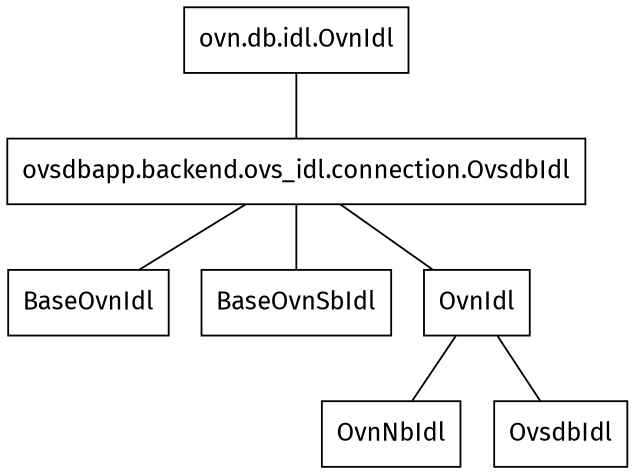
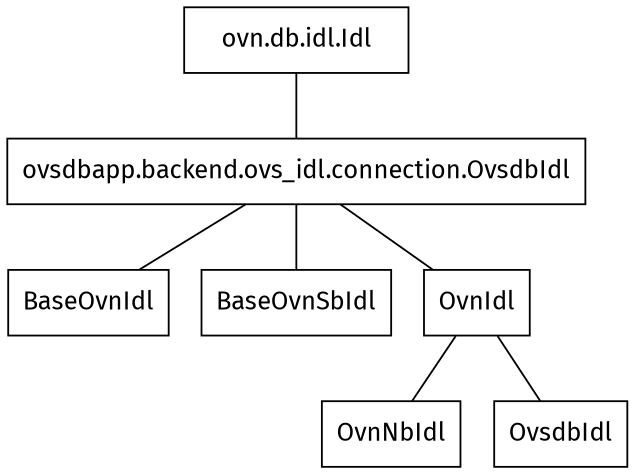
(296, 40) -> (296, 40)
